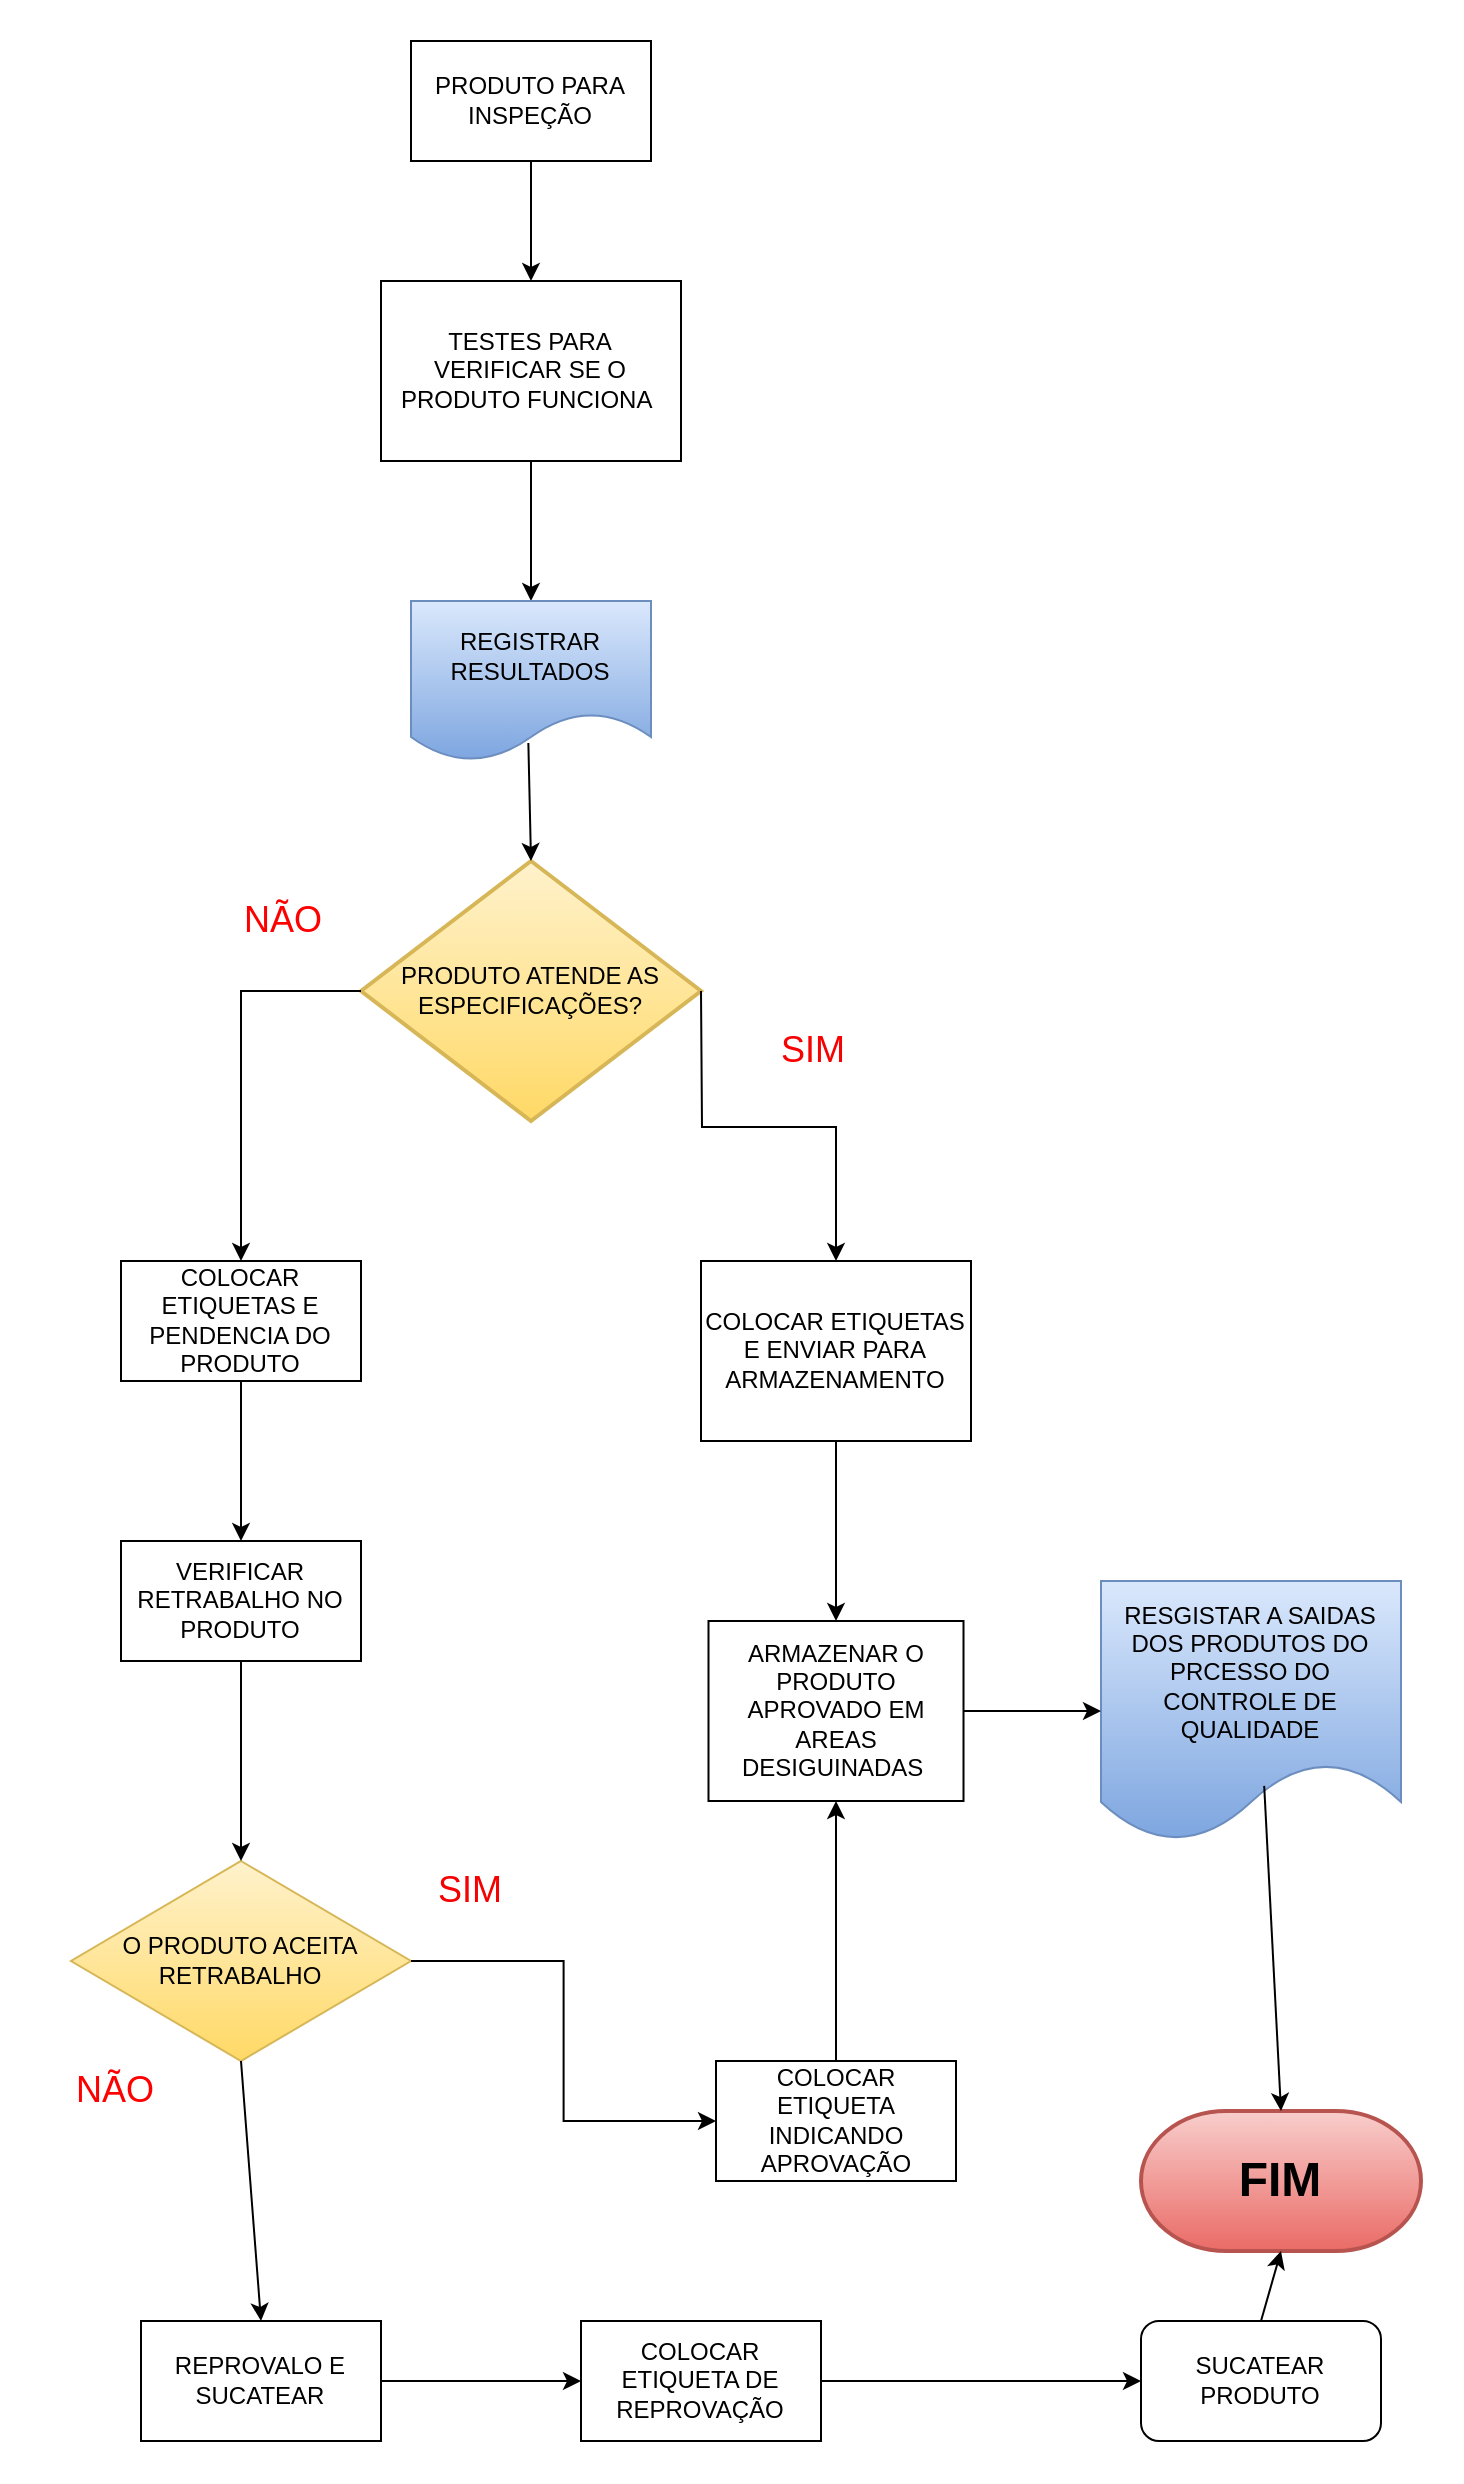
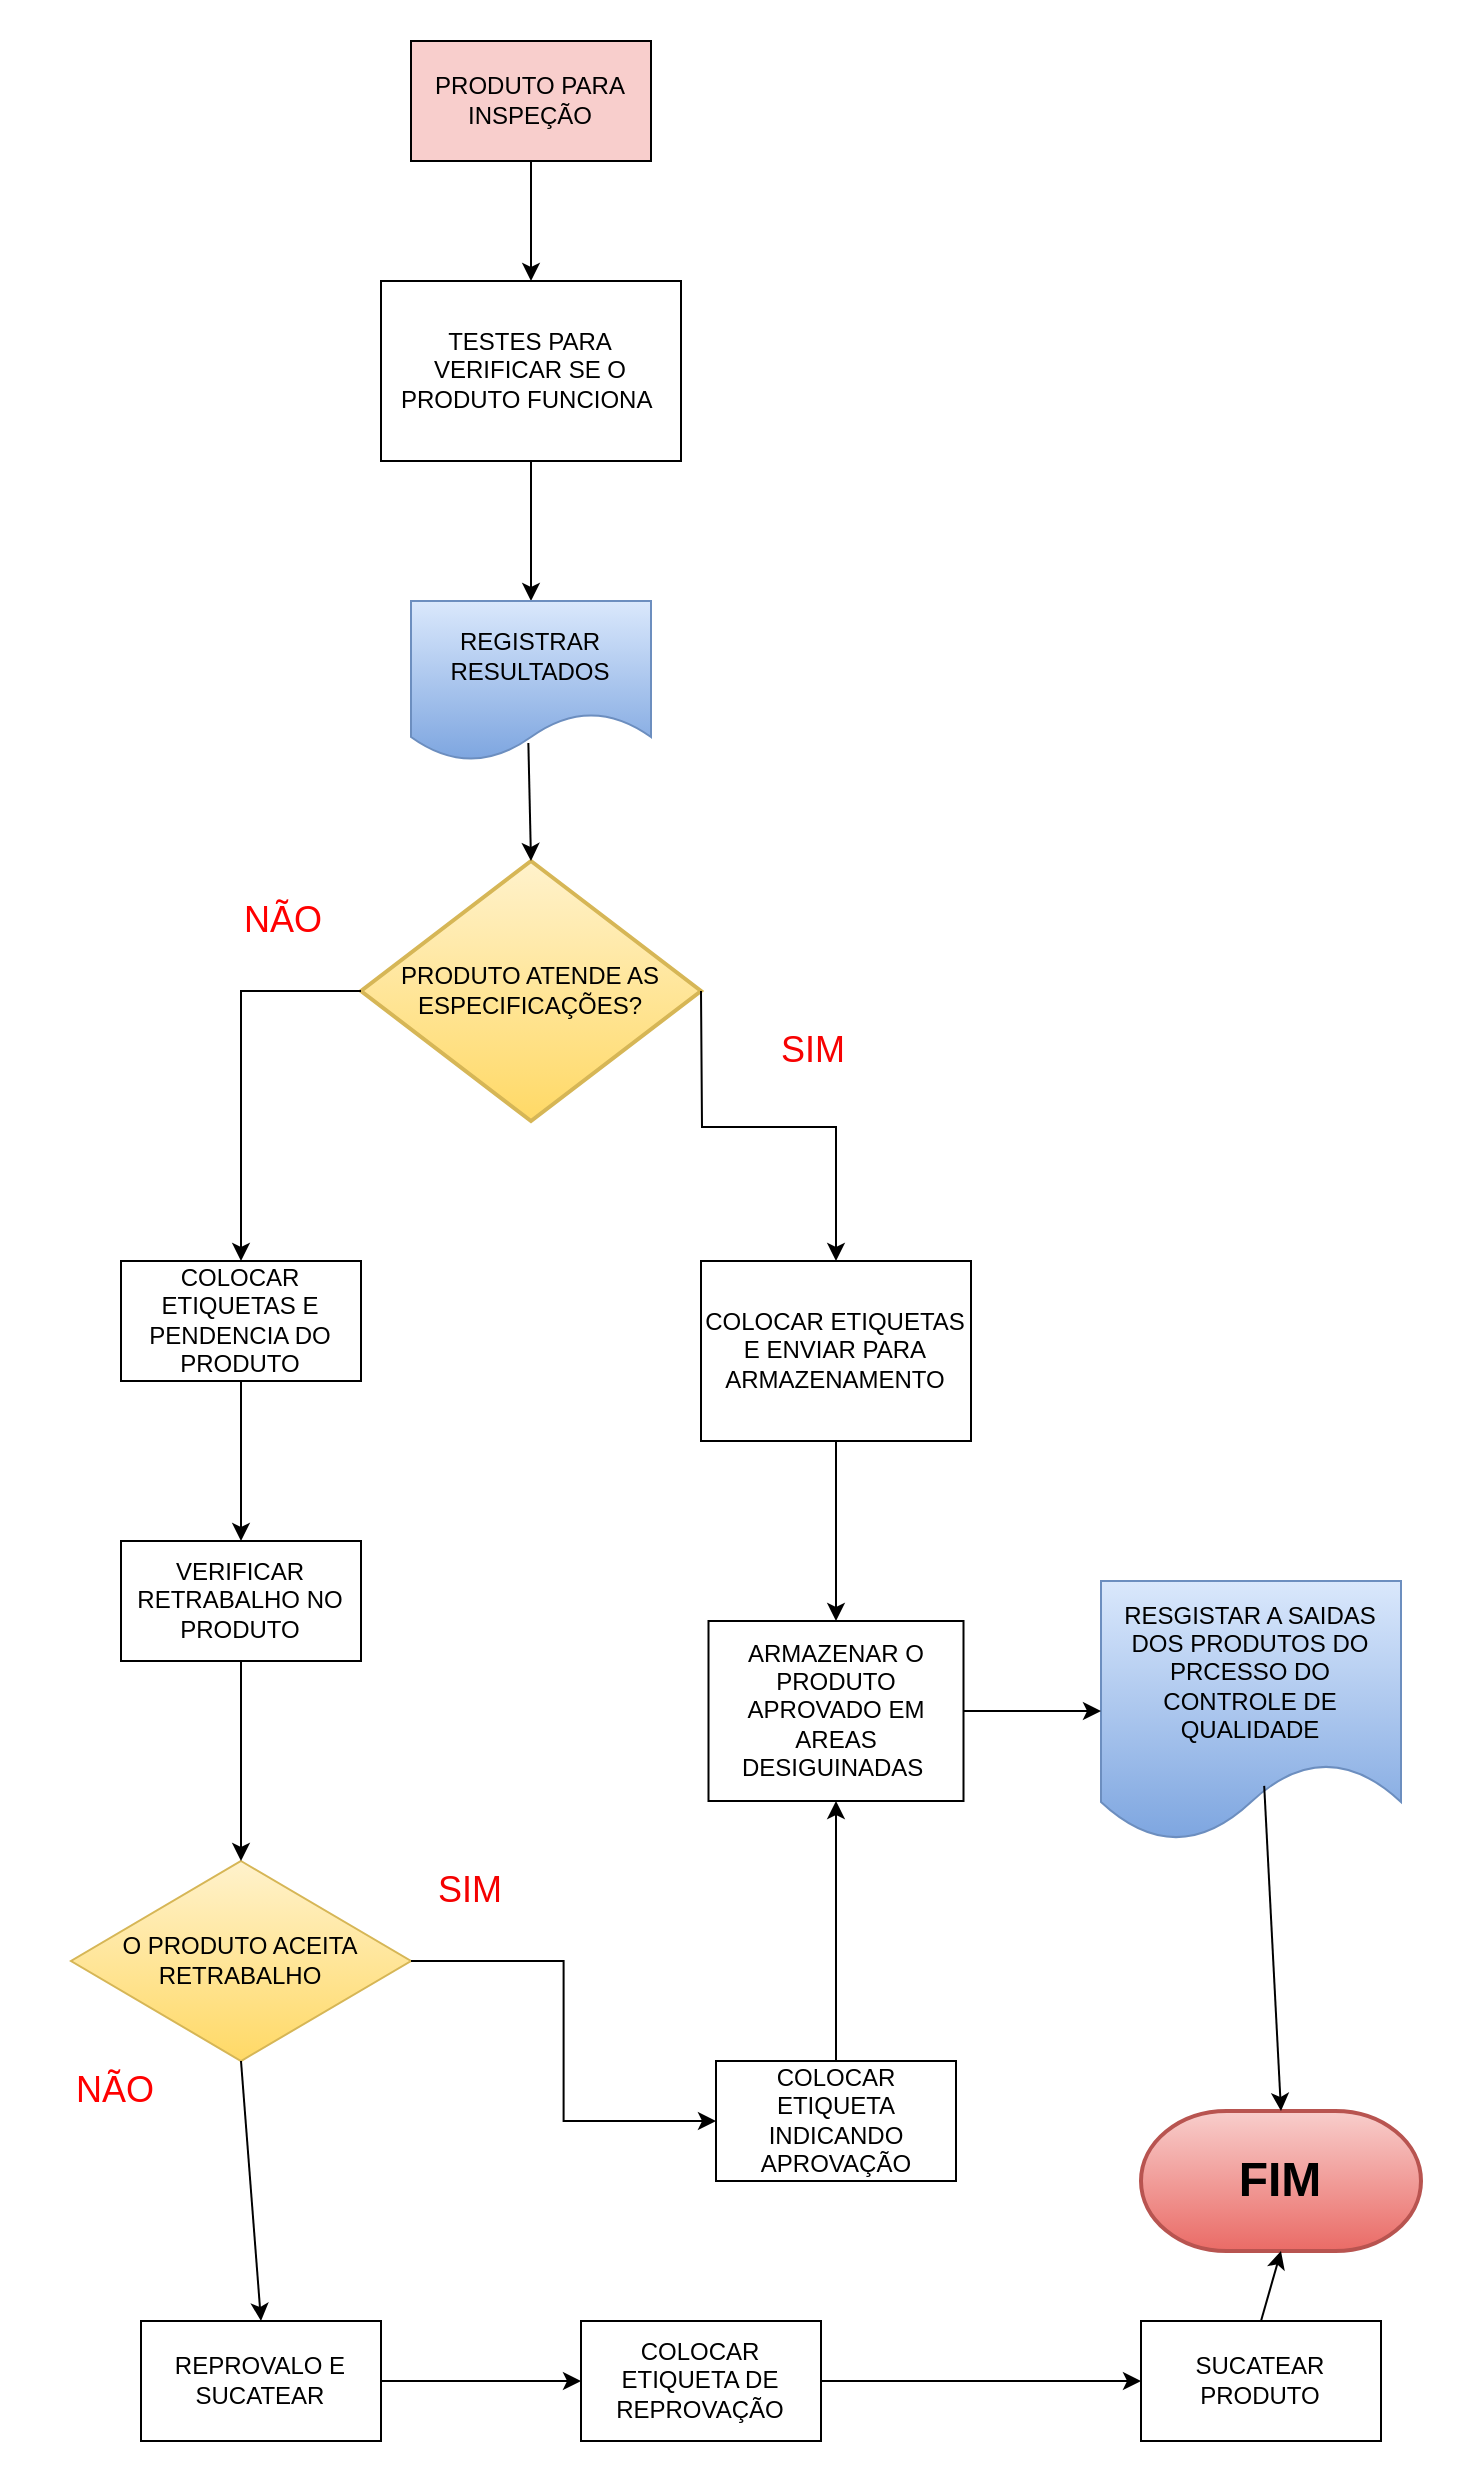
(531, 101) -> (531, 101)
(1261, 2381) -> (1261, 2381)
